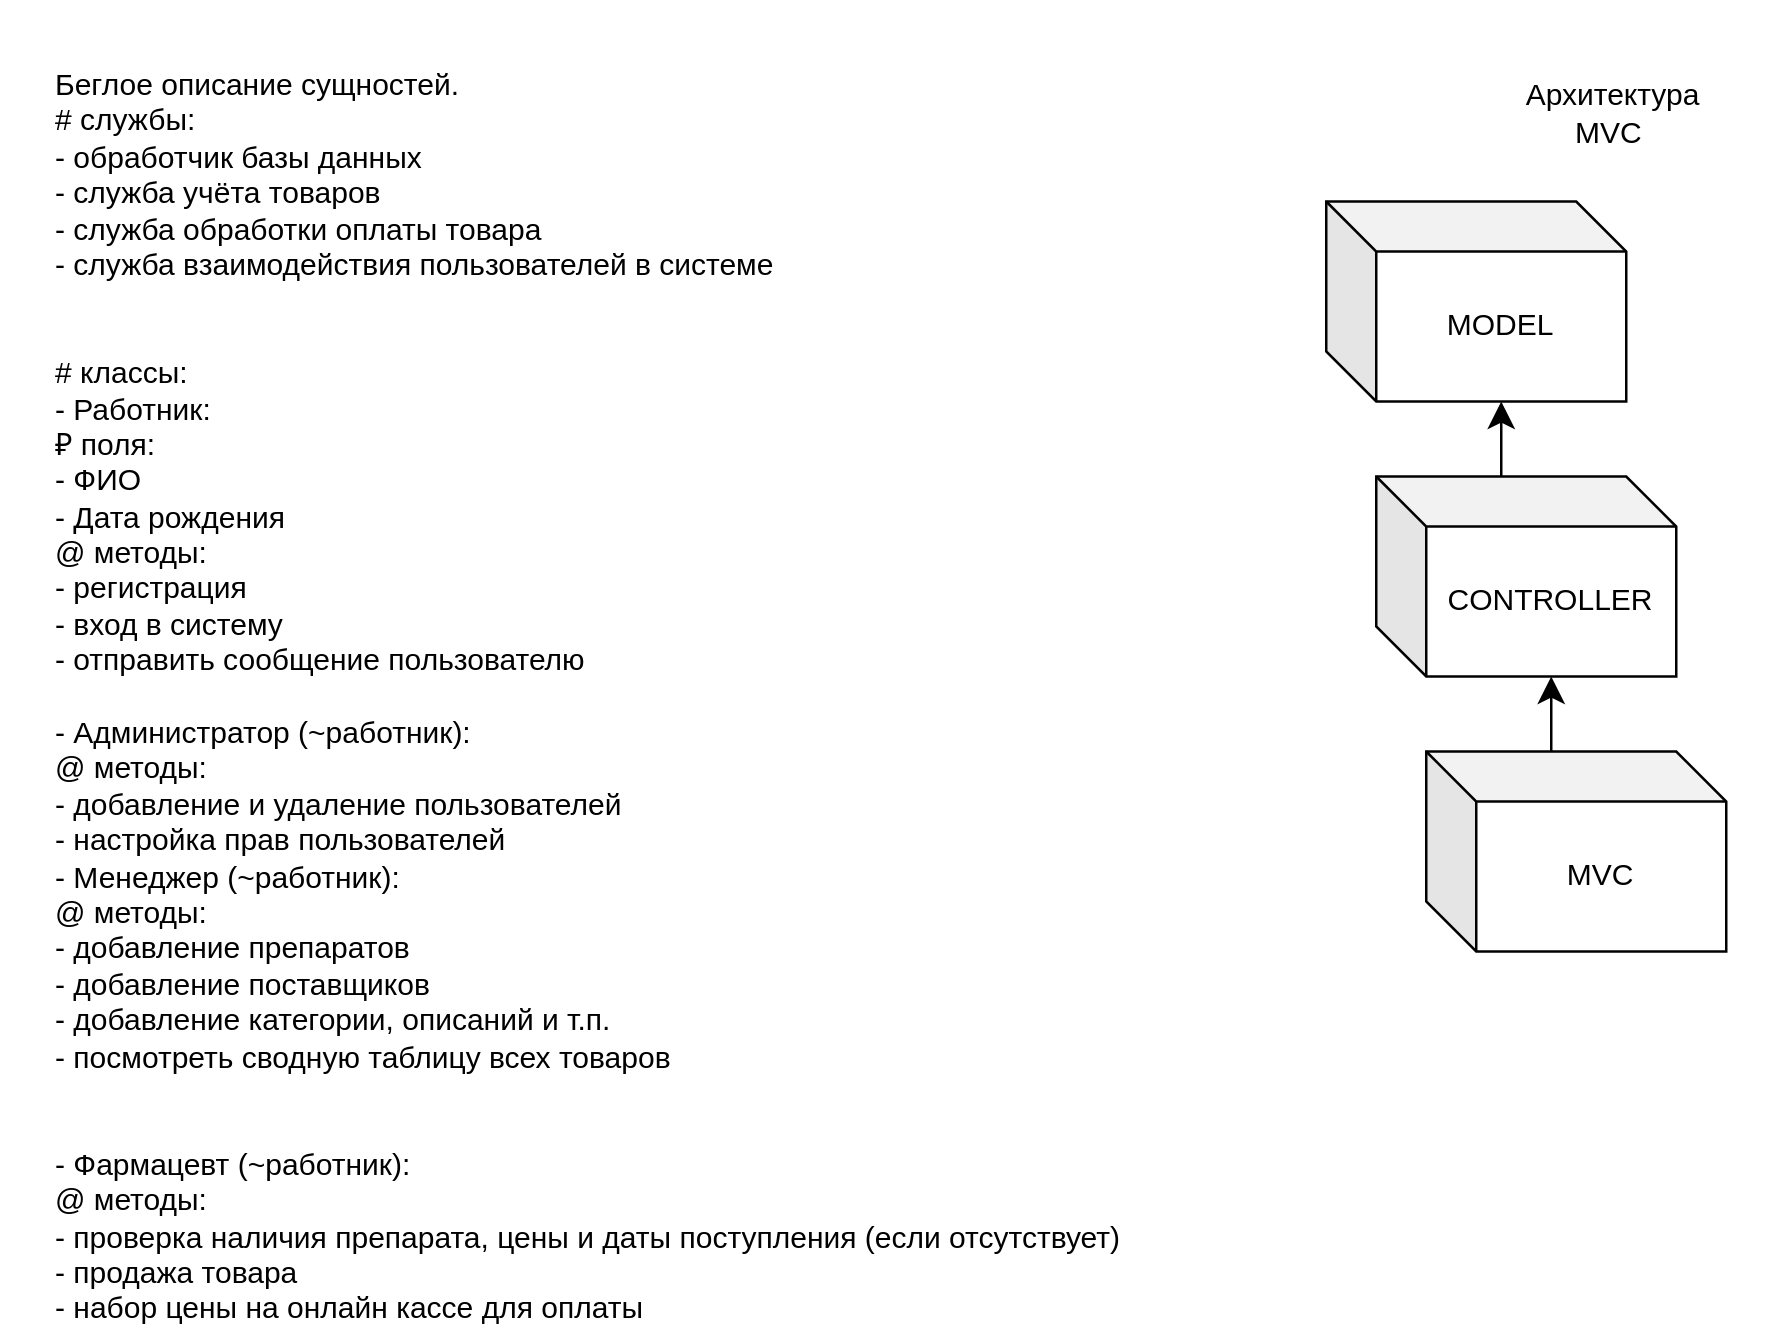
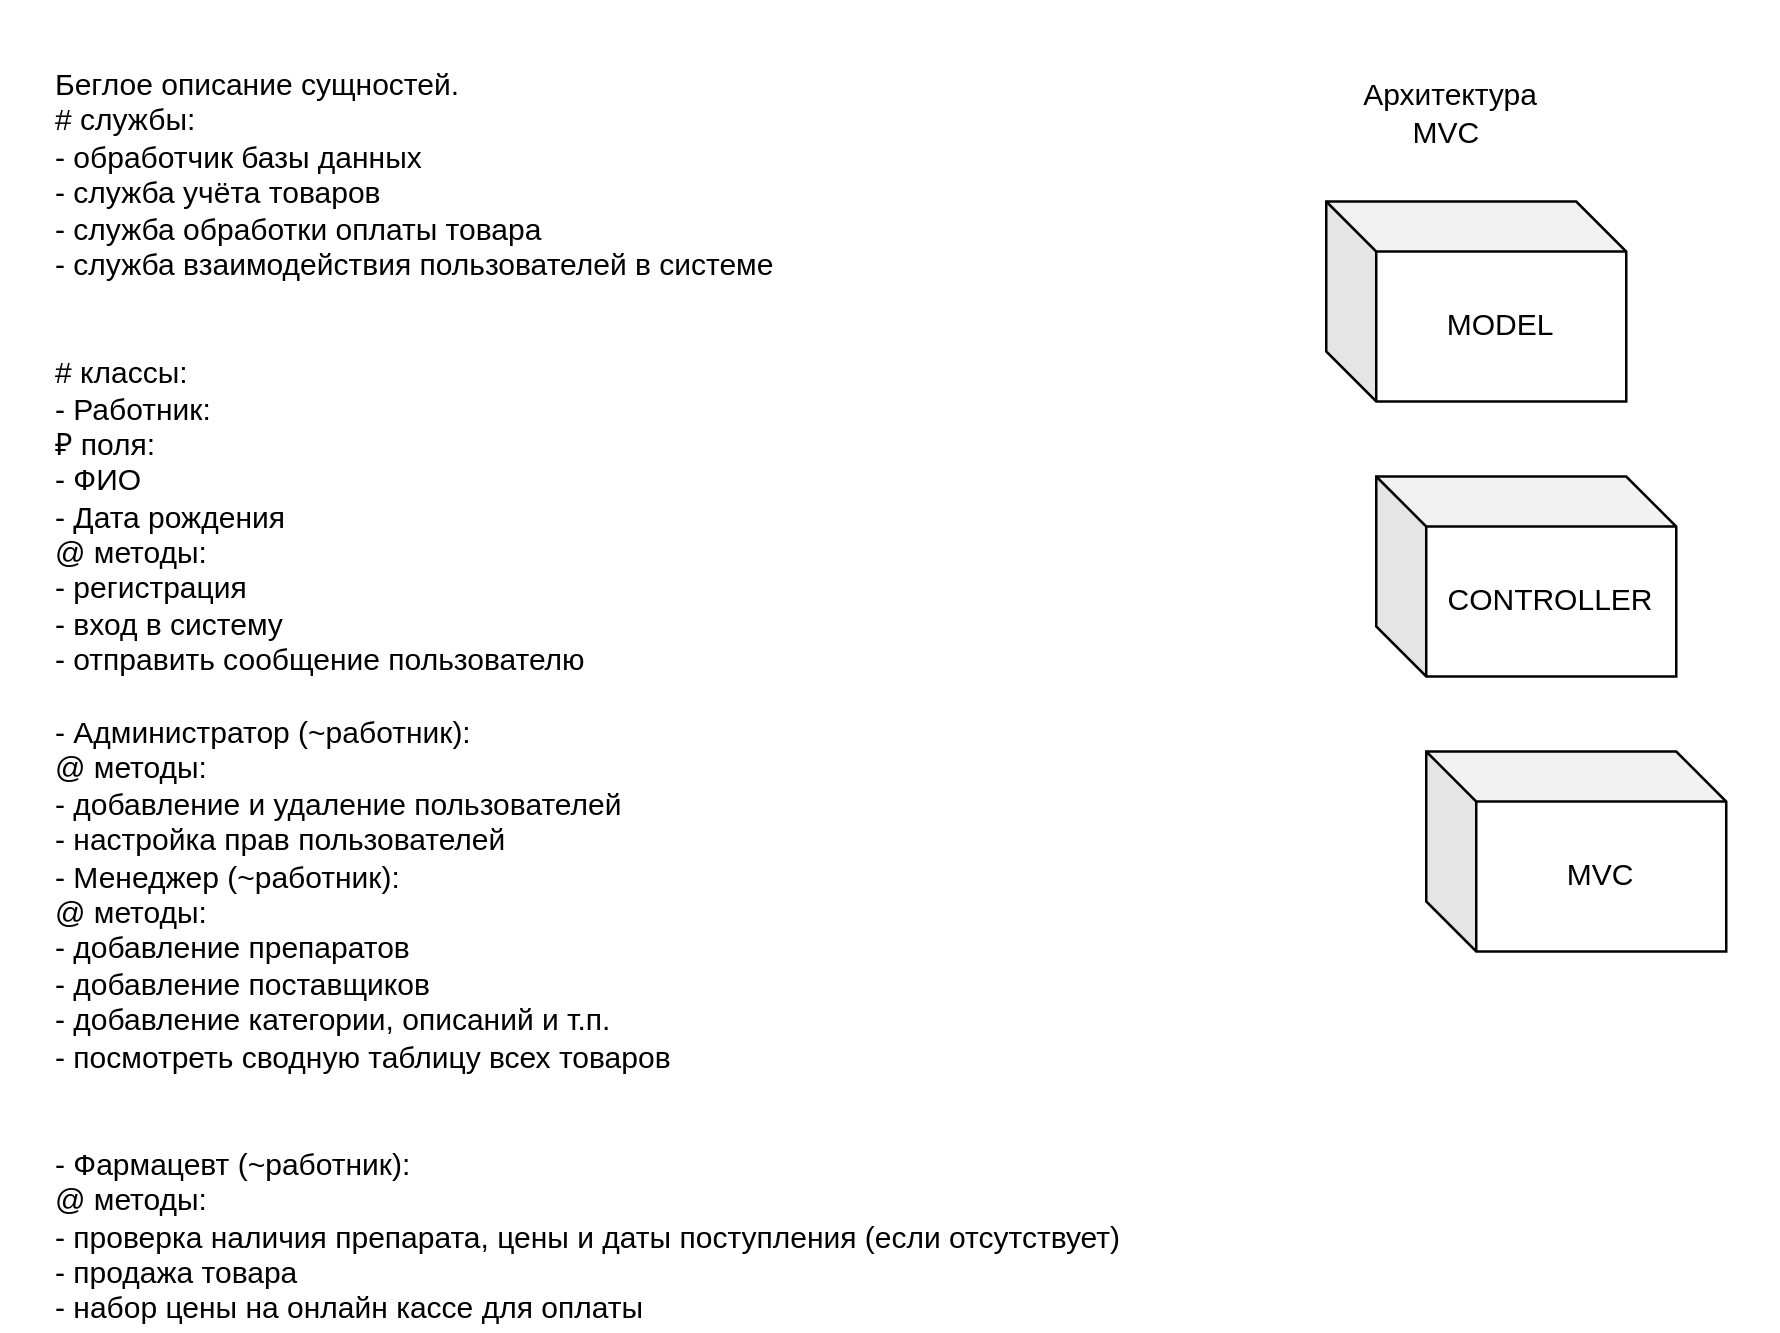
(1614, 114) -> (1451, 114)
(1501, 448) -> none
(1551, 723) -> none
